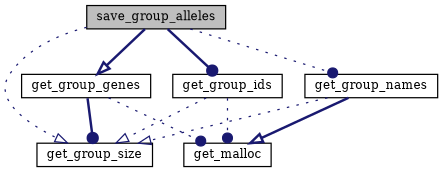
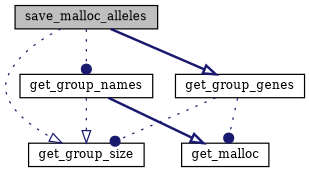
(156, 17) -> (86, 17)
(227, 86) -> none
(90, 116) -> (170, 117)
